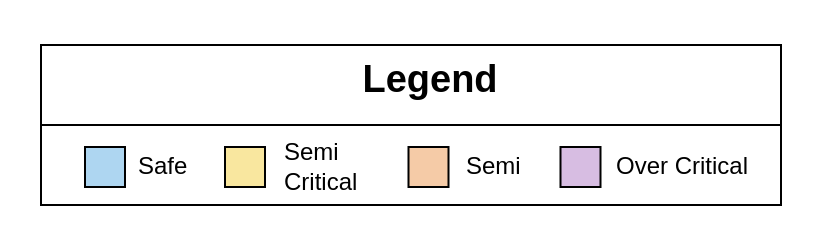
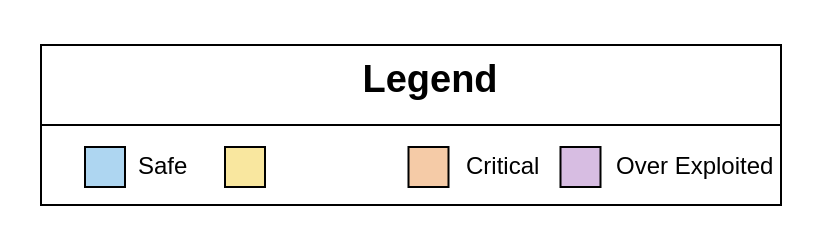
(341, 167) -> none
(491, 167) -> (511, 167)
(692, 167) -> (698, 167)
